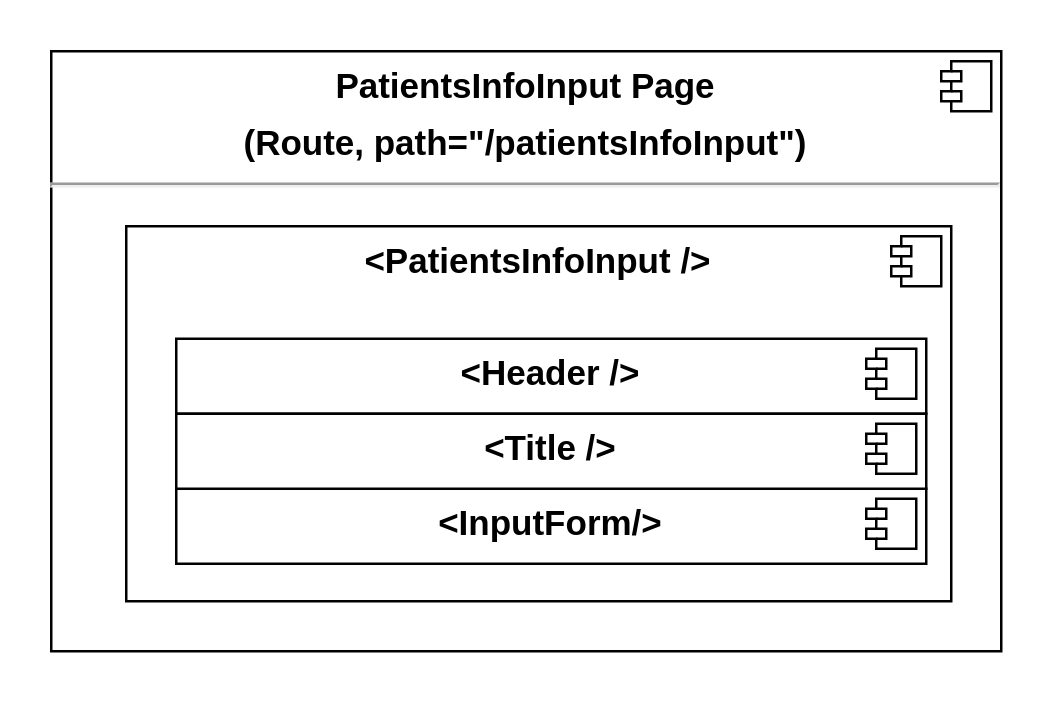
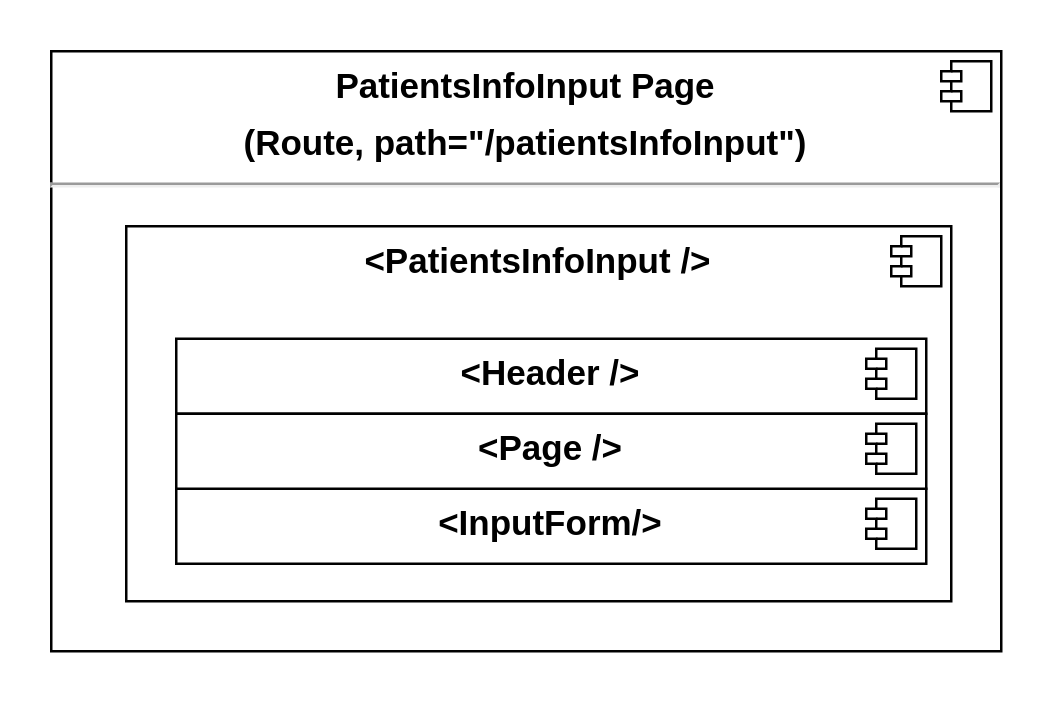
(251, 414) -> (250, 414)
